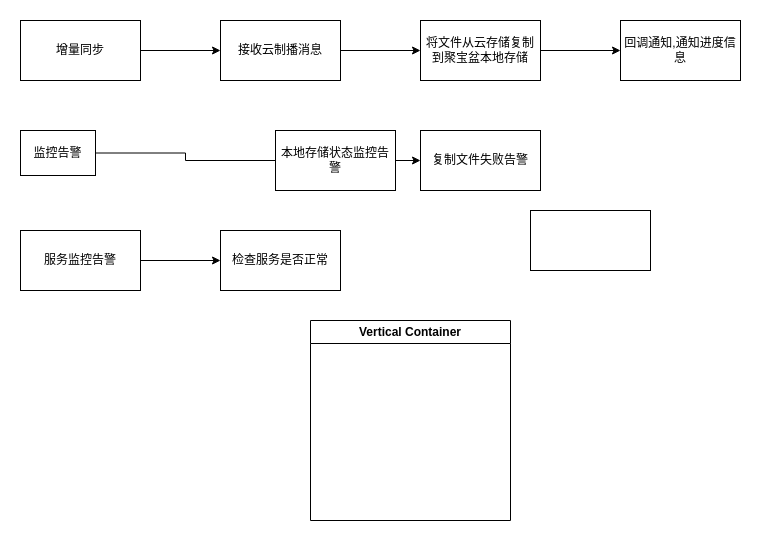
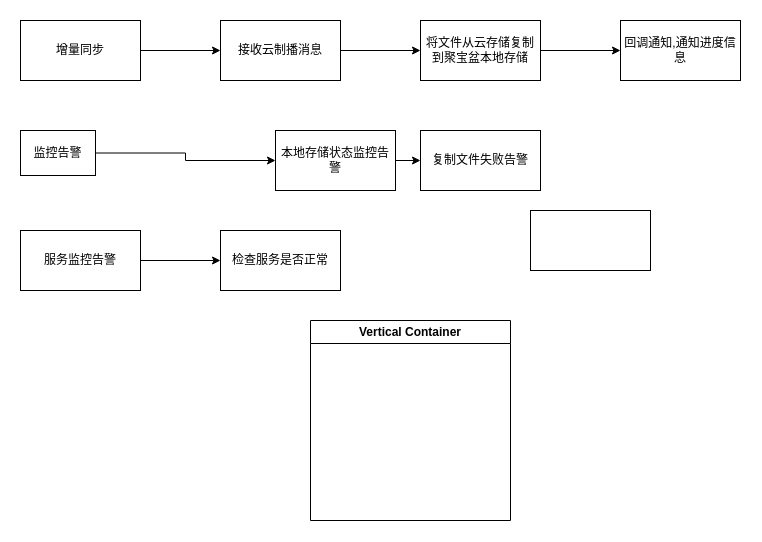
(270, 161) -> (267, 161)
